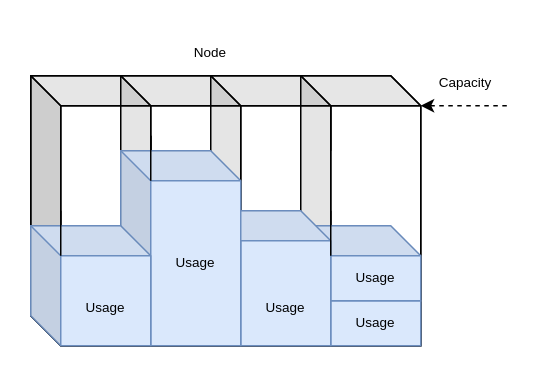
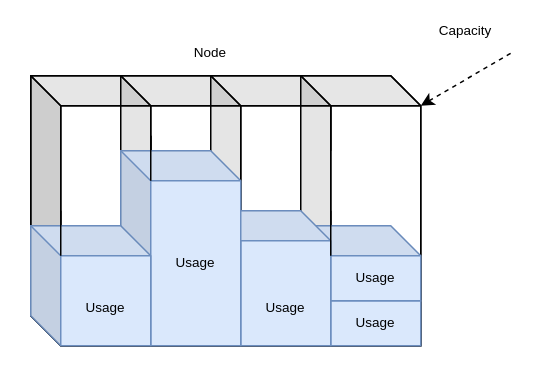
(466, 83) -> (466, 31)
